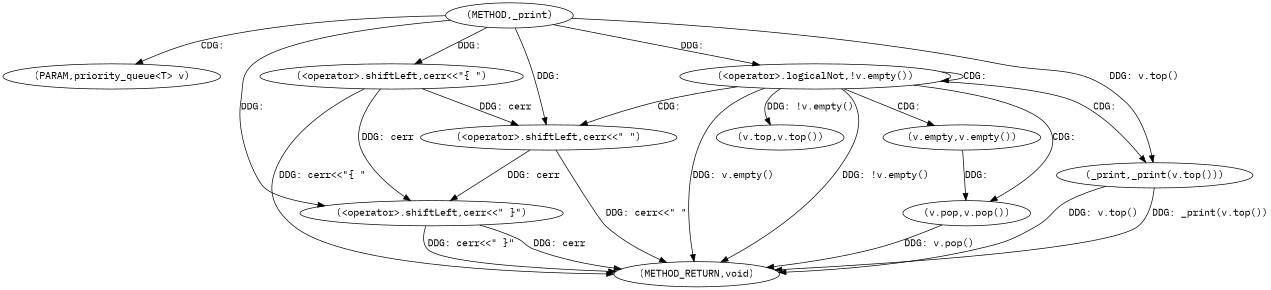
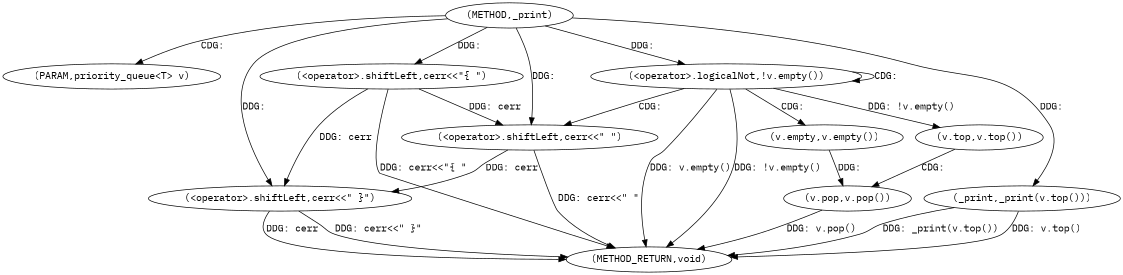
(1144, 76) -> (1054, 107)
(1051, 94) -> none
(1031, 113) -> (917, 167)
